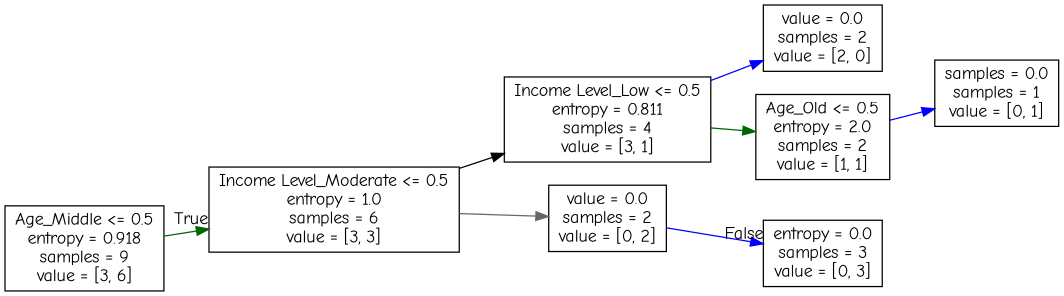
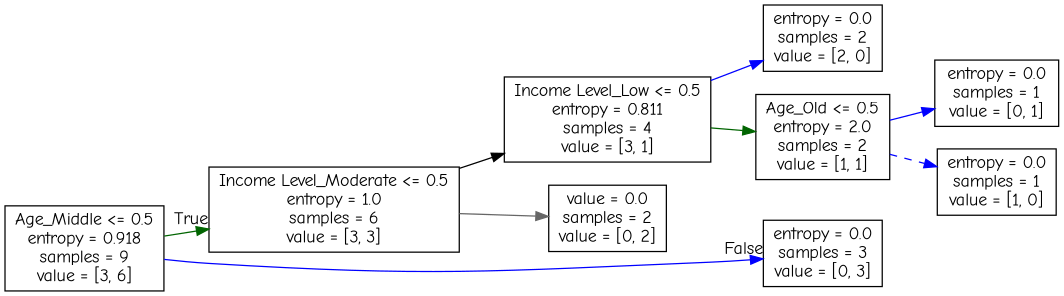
(823, 38) -> (823, 38)
(997, 93) -> (997, 93)
none -> (997, 182)
(708, 235) -> (457, 271)
